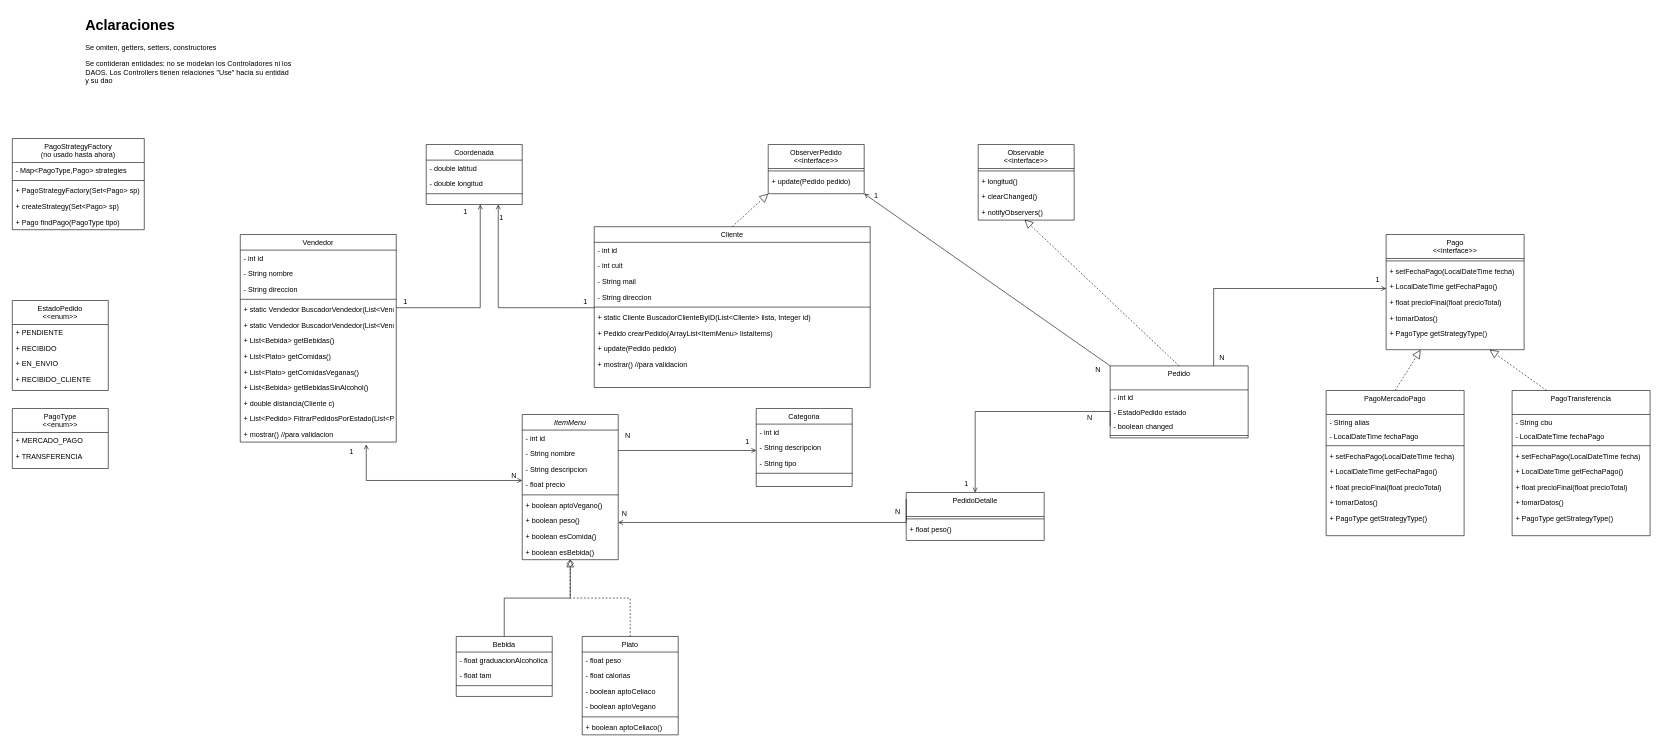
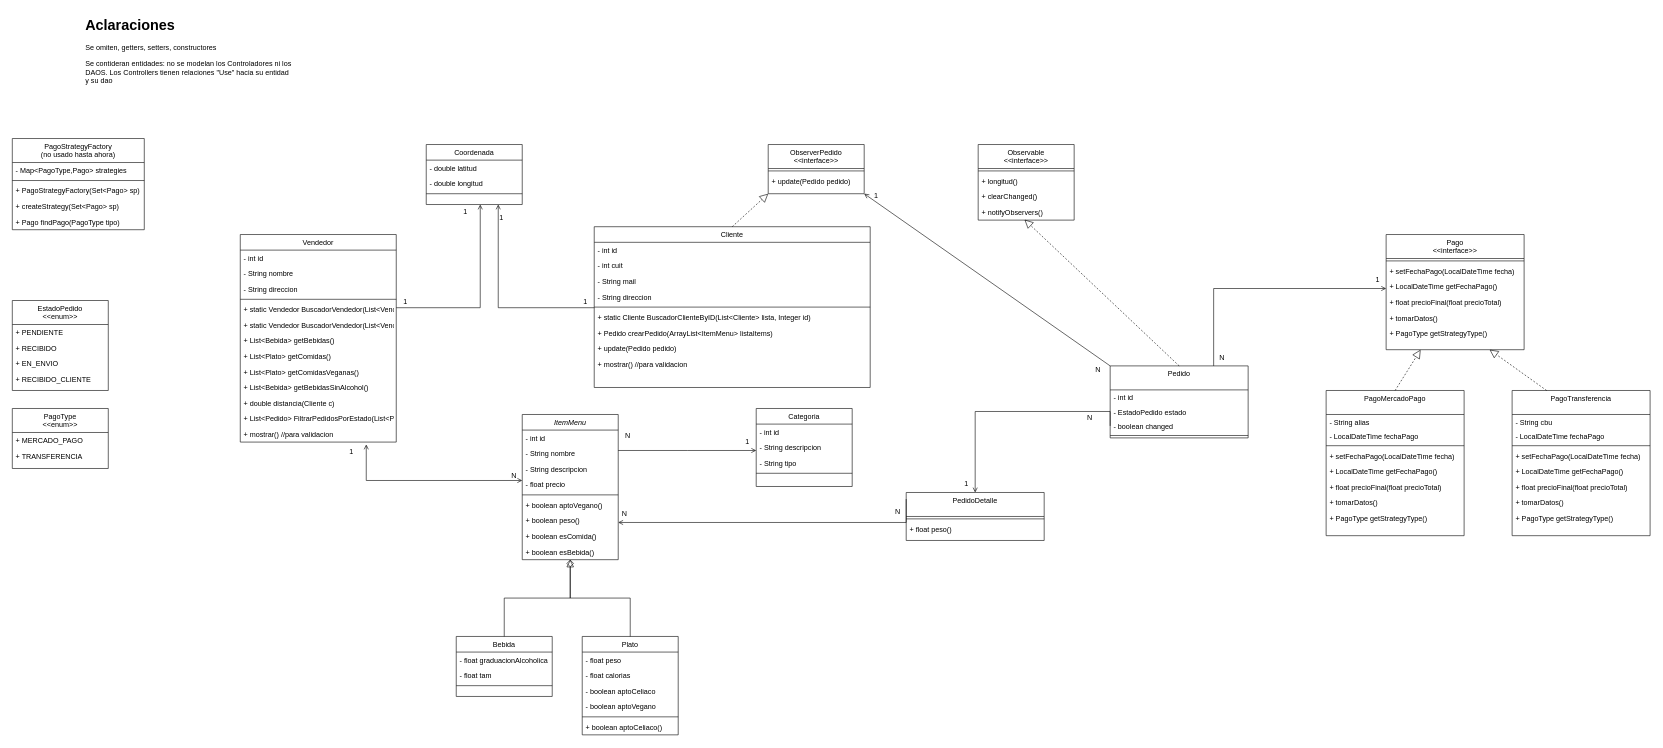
(620, 598) -> (620, 598)
